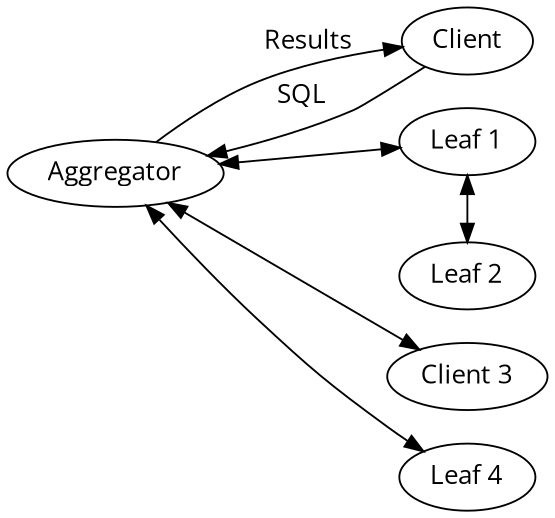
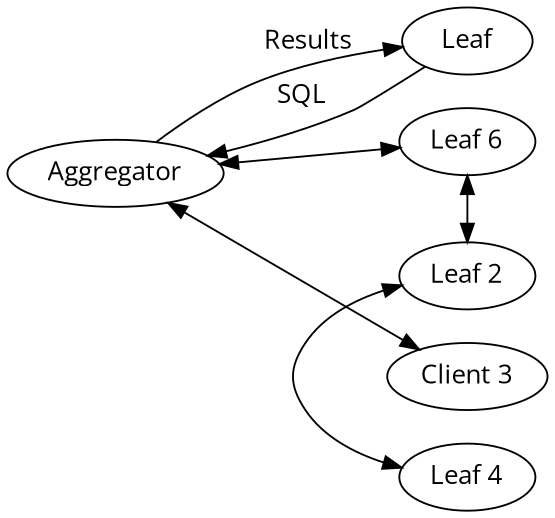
(467, 41) -> (467, 41)
(467, 142) -> (467, 142)
(277, 338) -> (293, 377)
